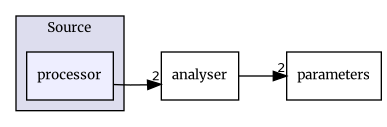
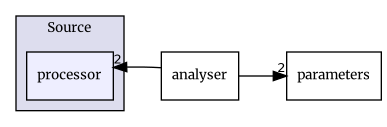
(132, 85) -> (144, 67)
